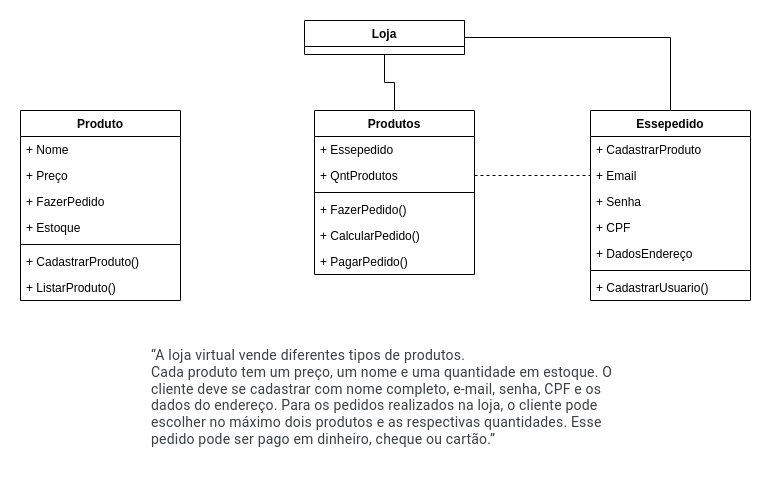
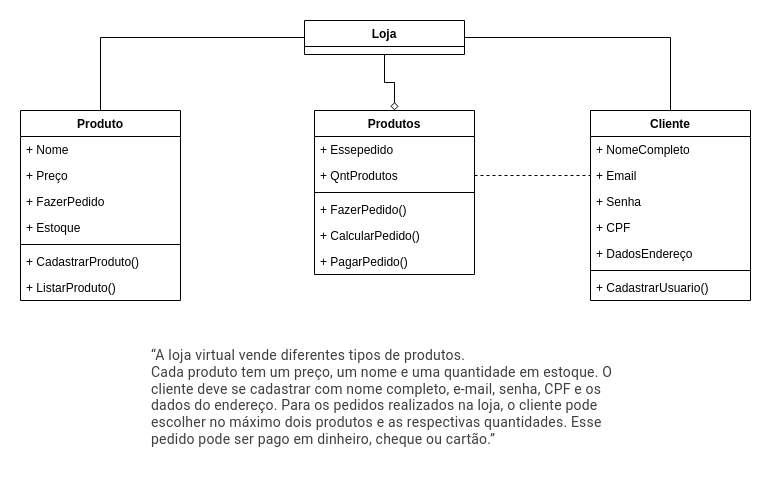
none -> (167, 38)
(395, 106) -> (395, 102)
(670, 124) -> (670, 124)
(655, 150) -> (640, 150)
